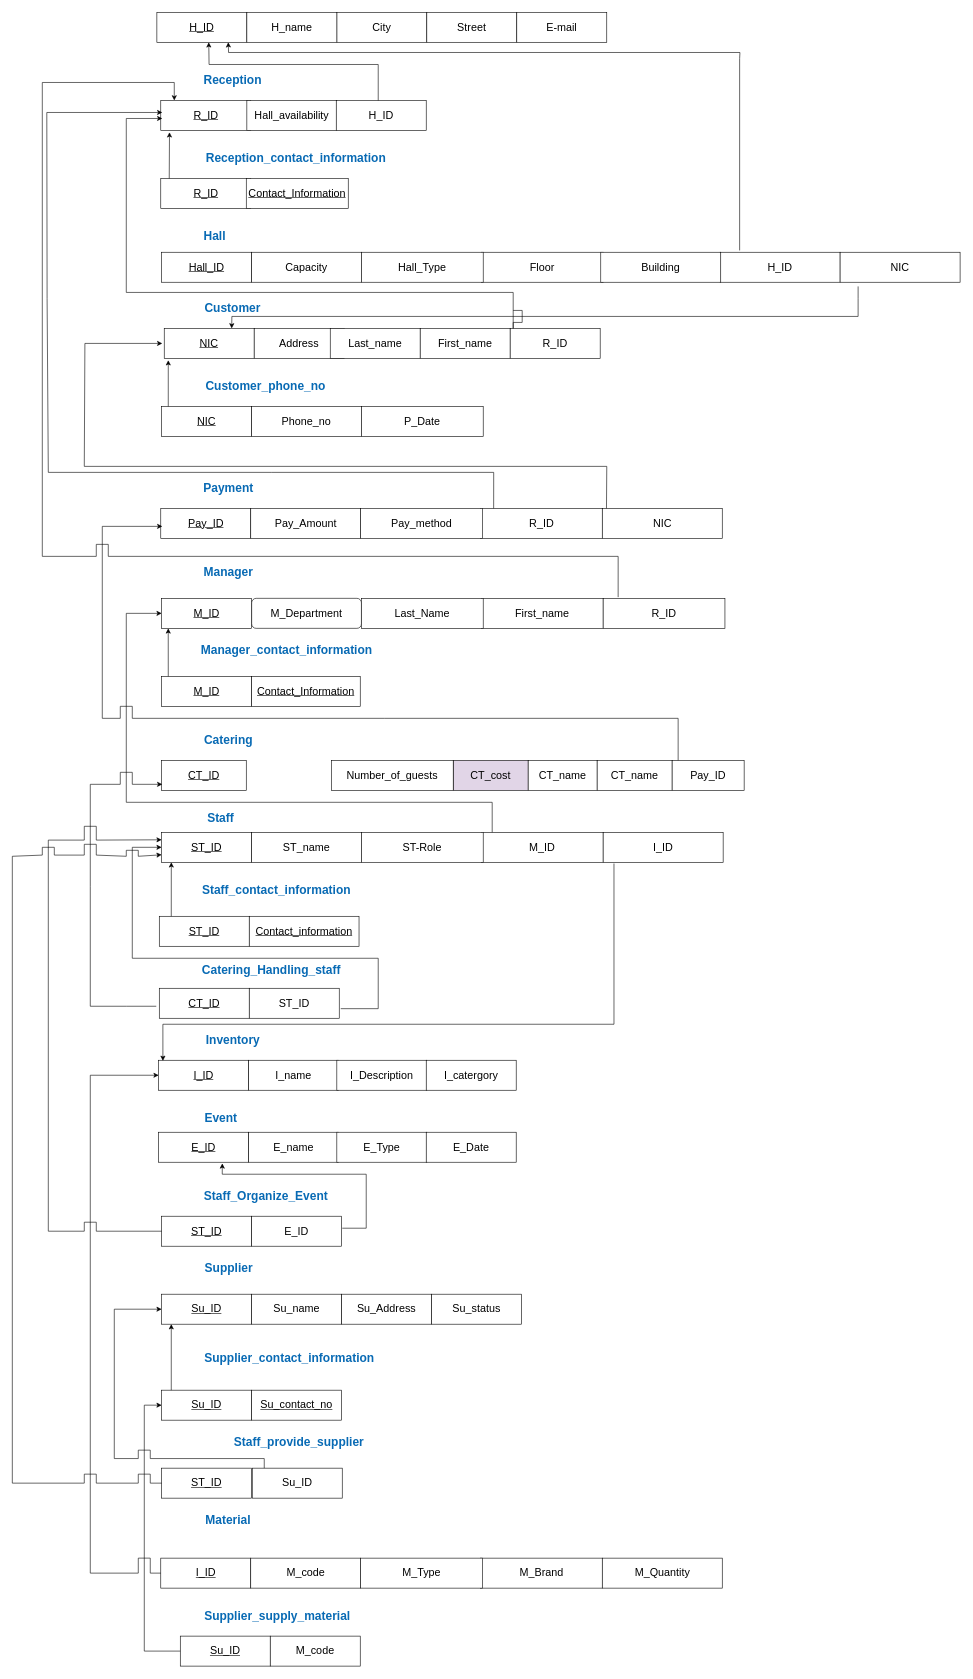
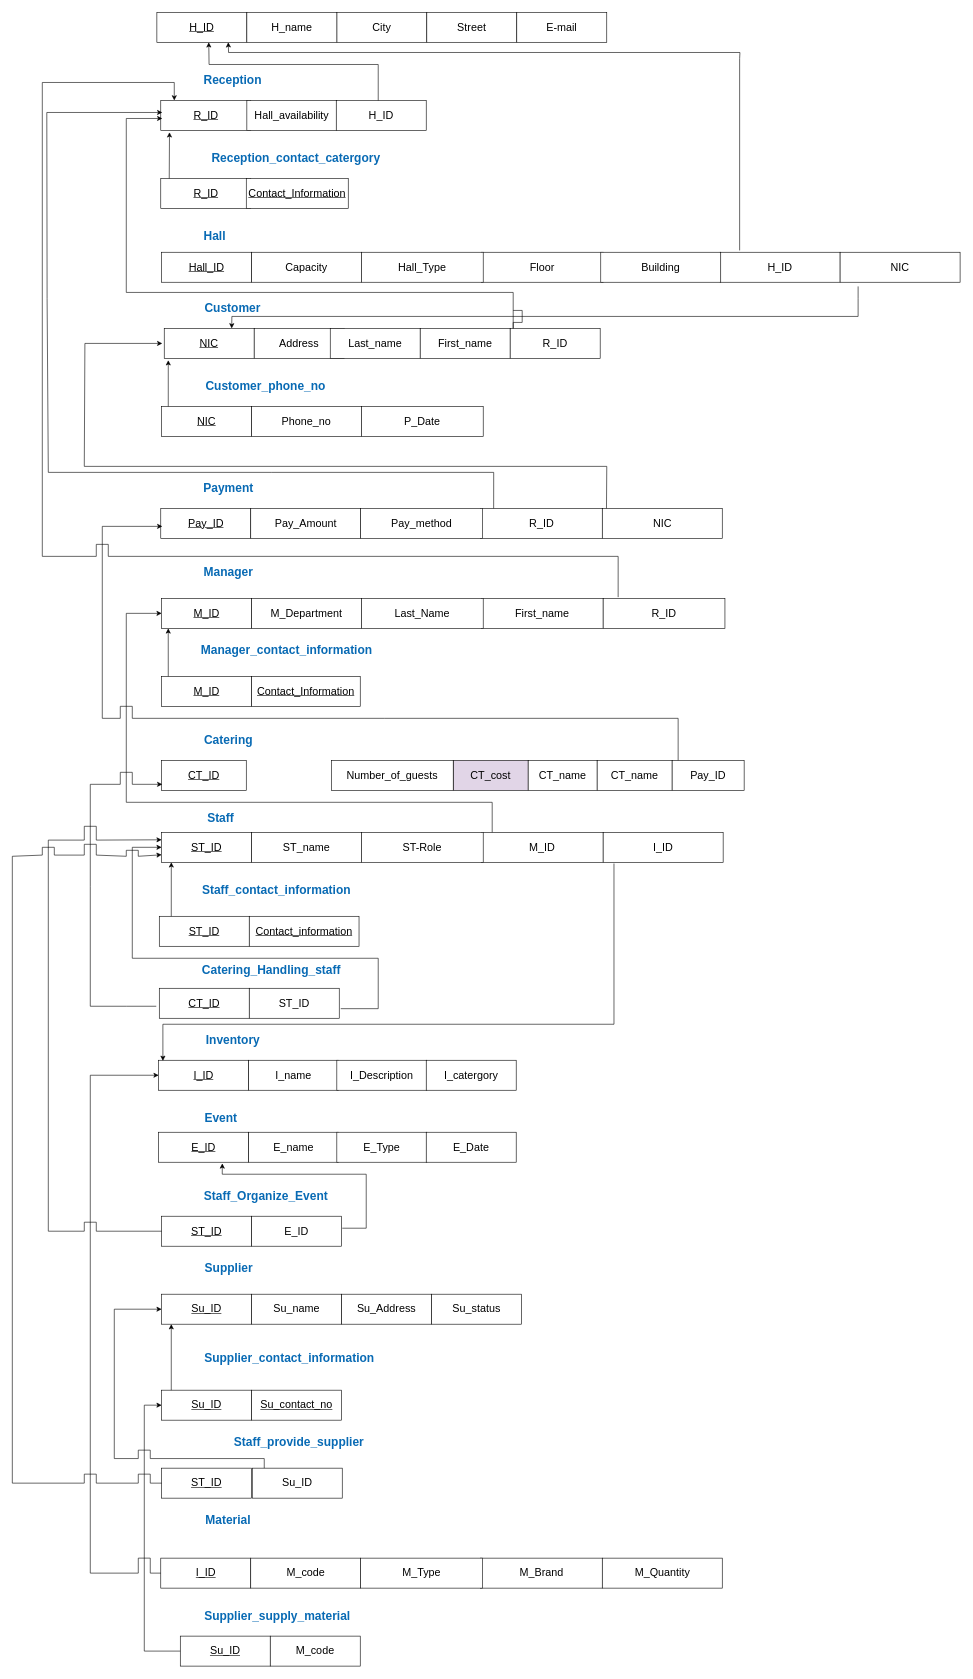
(296, 158) -> (296, 158)
(307, 614) -> (307, 614)
